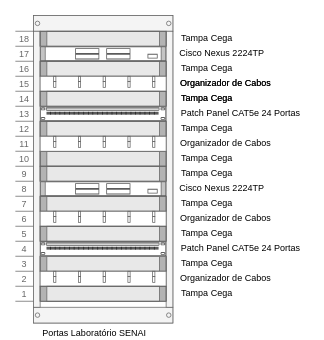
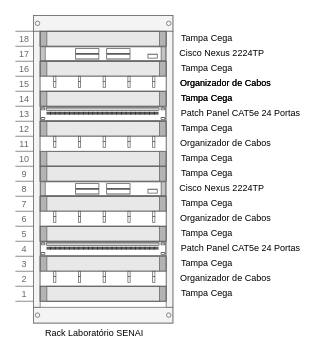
(24, 39) -> (24, 39)
